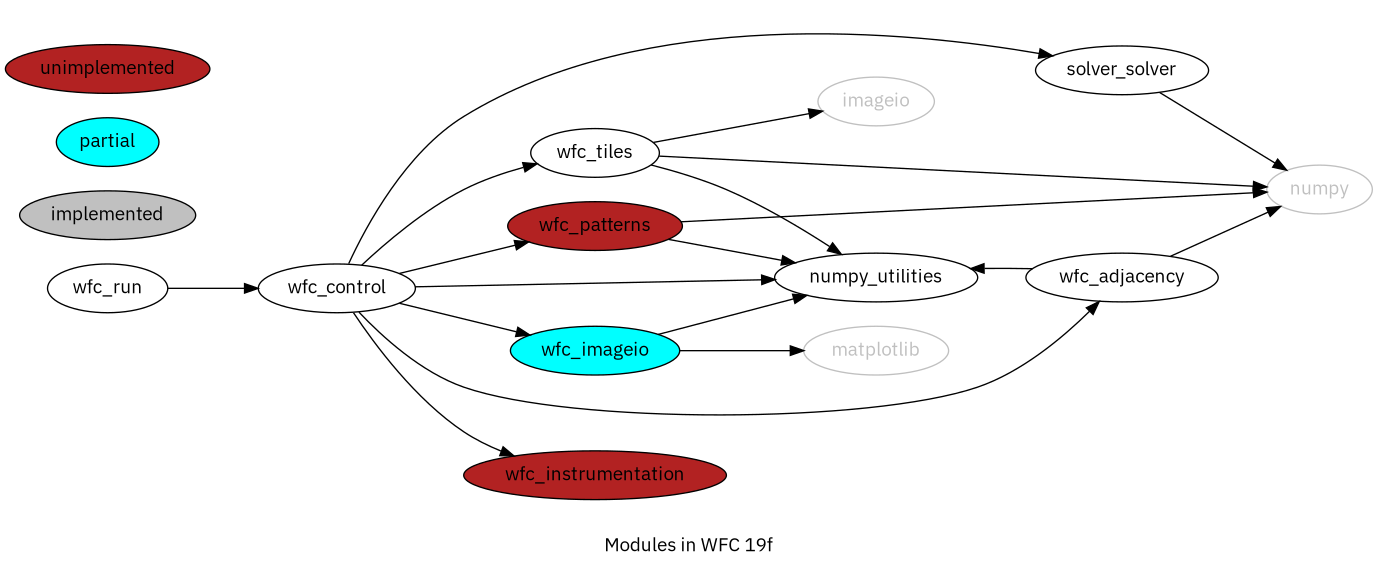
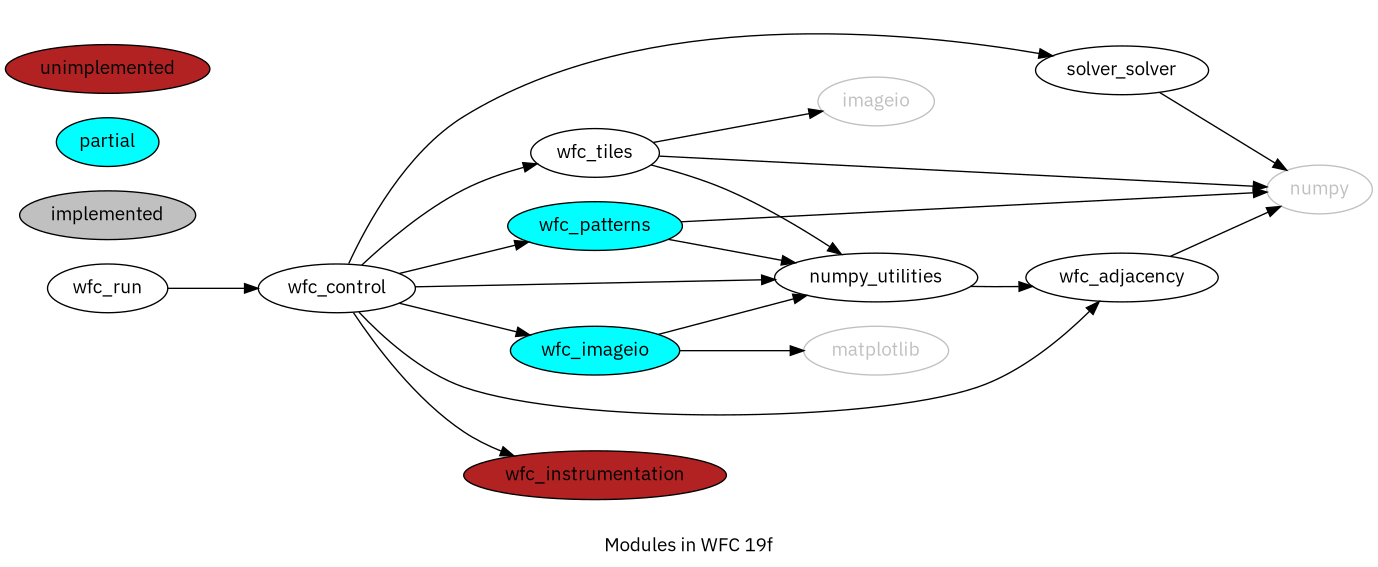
(595, 226) -> (595, 226)
(1009, 268) -> (995, 287)
